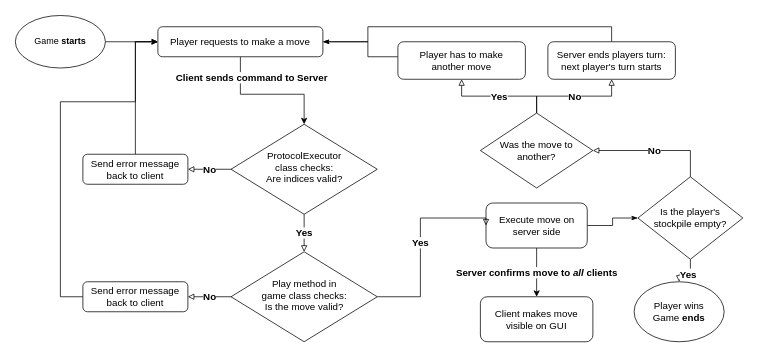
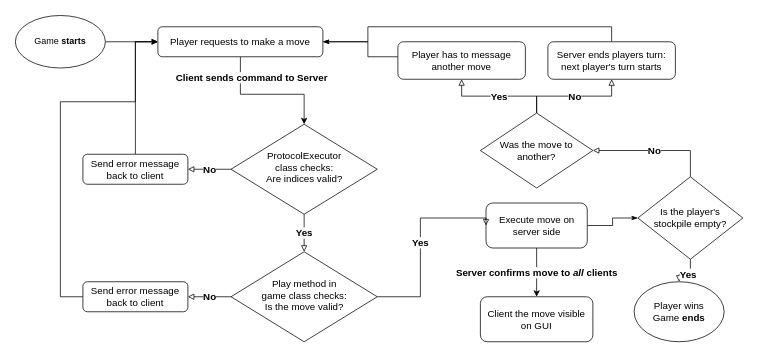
(462, 60) -> (462, 60)
(537, 319) -> (537, 319)
